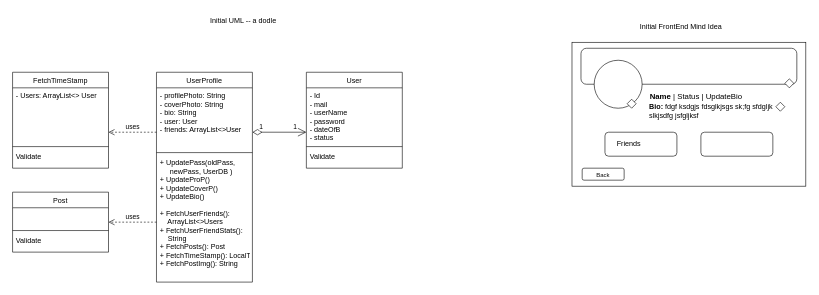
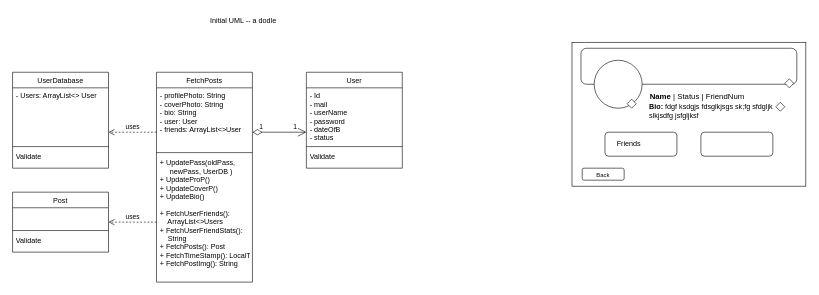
(681, 27) -> none
(60, 80) -> (60, 80)
(204, 80) -> (204, 80)
(698, 96) -> (698, 96)
